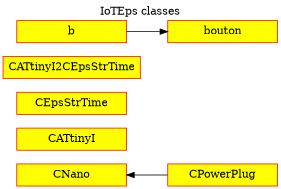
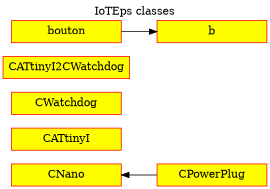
(143, 32) -> (135, 32)
(72, 67) -> (66, 67)
(72, 103) -> (66, 103)
